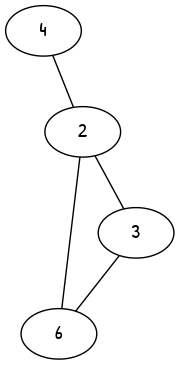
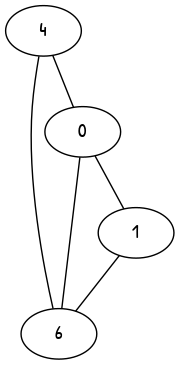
(83, 132) -> (83, 132)
none -> (33, 183)
(136, 233) -> (136, 233)
